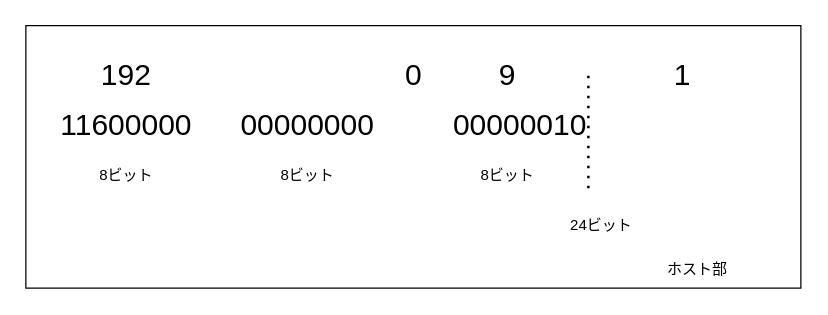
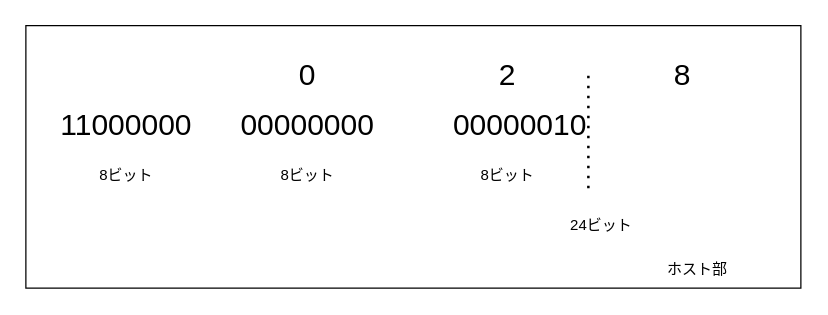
(126, 76) -> none
(413, 76) -> (307, 76)
(508, 76) -> (508, 76)
(683, 76) -> (683, 76)
(126, 126) -> (126, 126)
